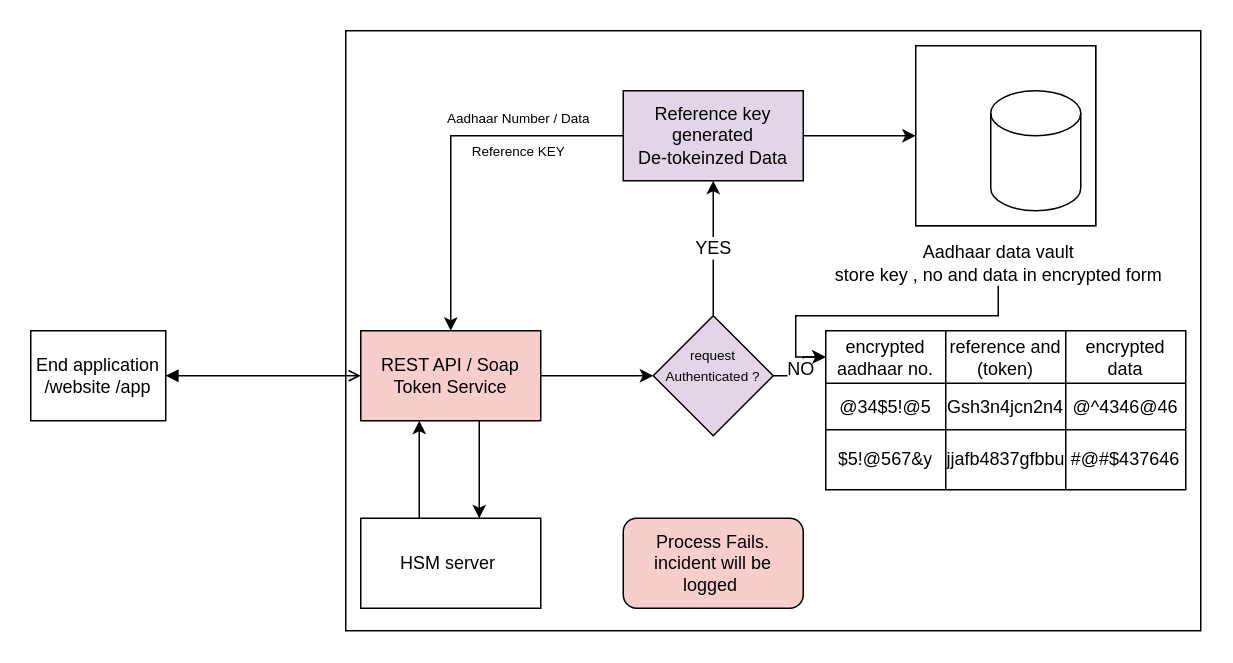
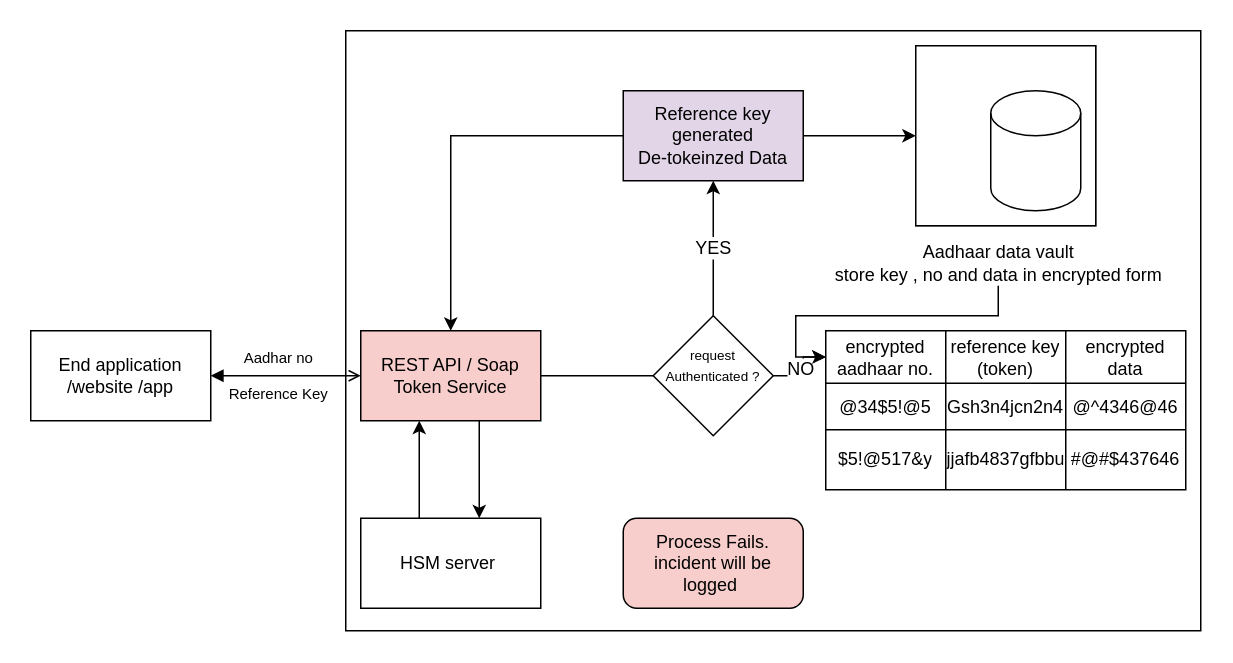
(518, 136) -> none
(1006, 358) -> (1006, 358)
(98, 376) -> (121, 376)
none -> (278, 376)
(642, 376) -> (646, 376)
(713, 376) -> (713, 376)
(886, 460) -> (886, 460)
